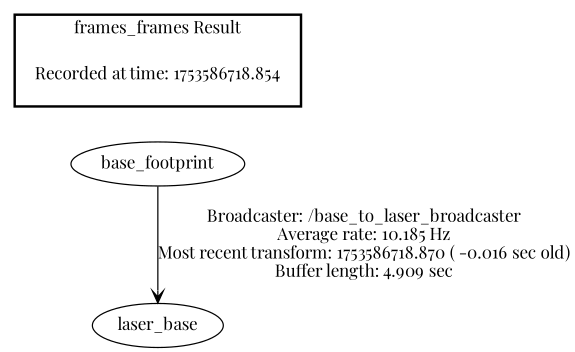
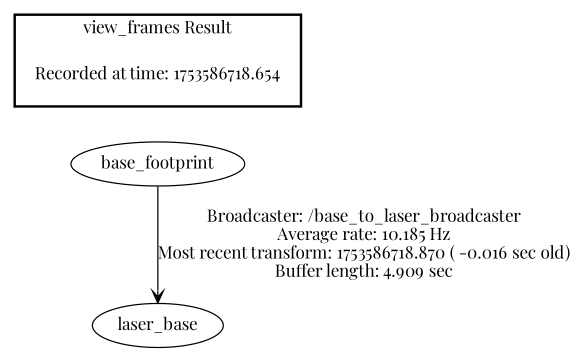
(158, 29) -> (158, 29)
(158, 75) -> (158, 75)
